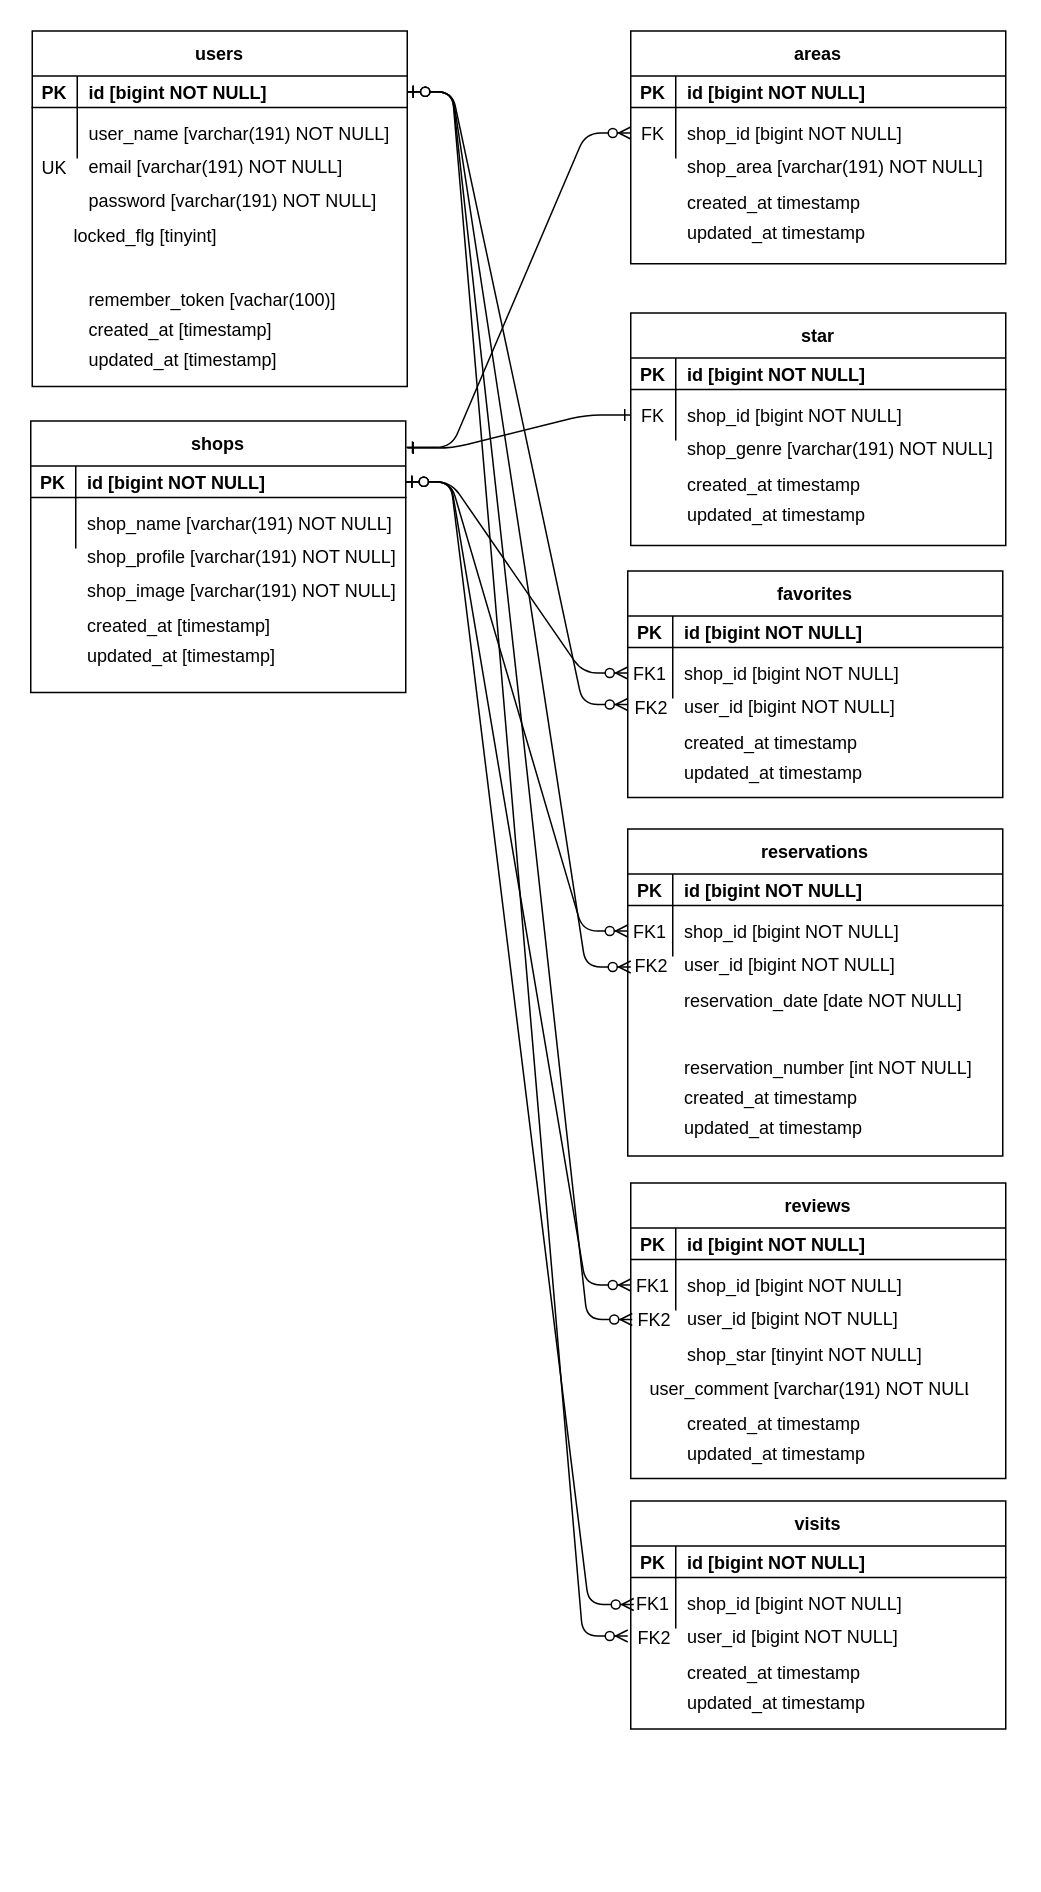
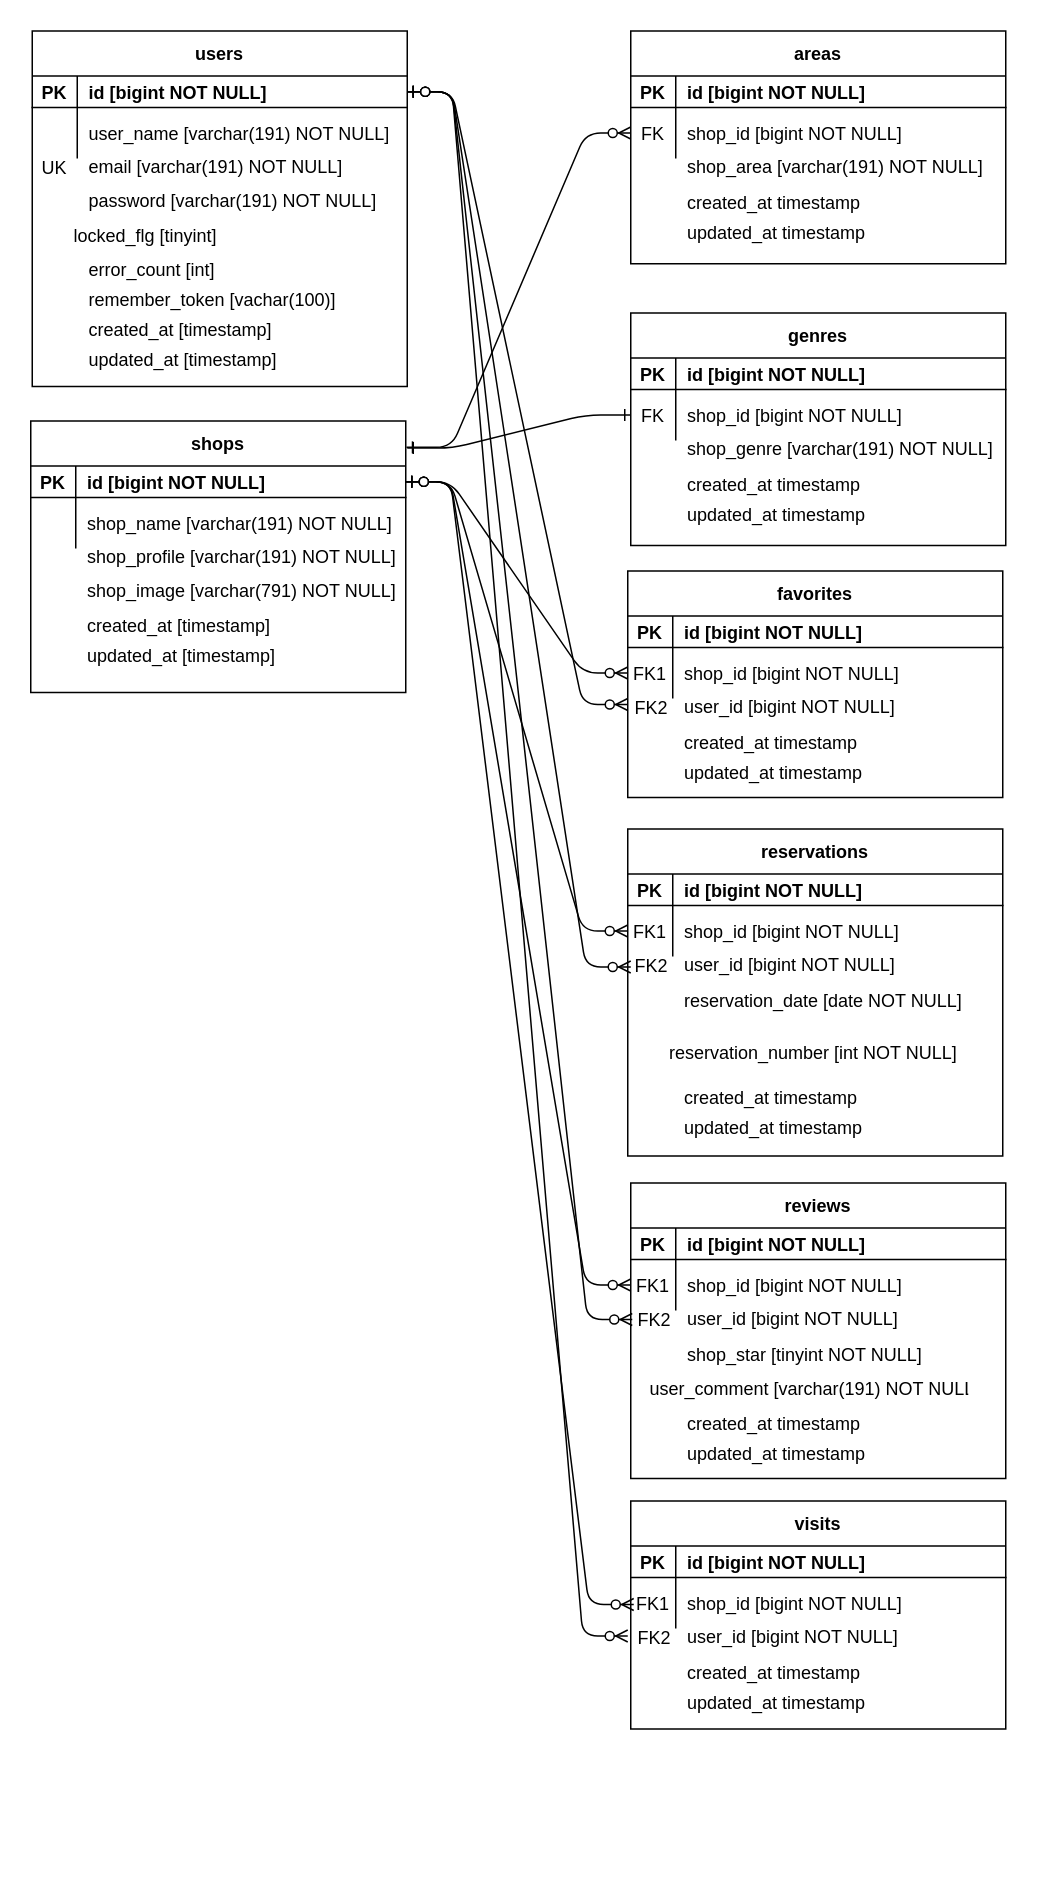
none -> (242, 269)
(818, 336) -> (818, 336)
(249, 591) -> (249, 591)
(838, 1067) -> (823, 1052)
